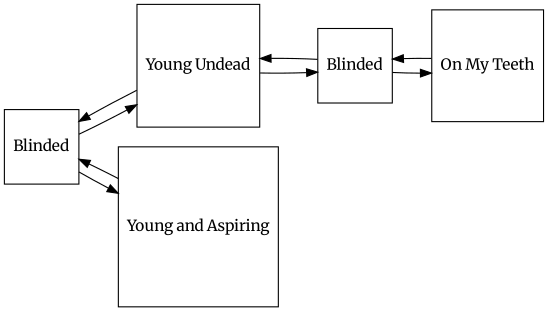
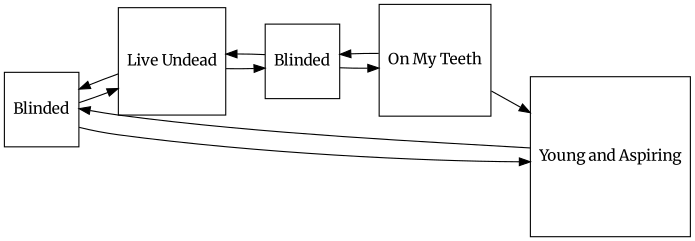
(198, 66) -> (172, 61)
none -> (506, 99)
